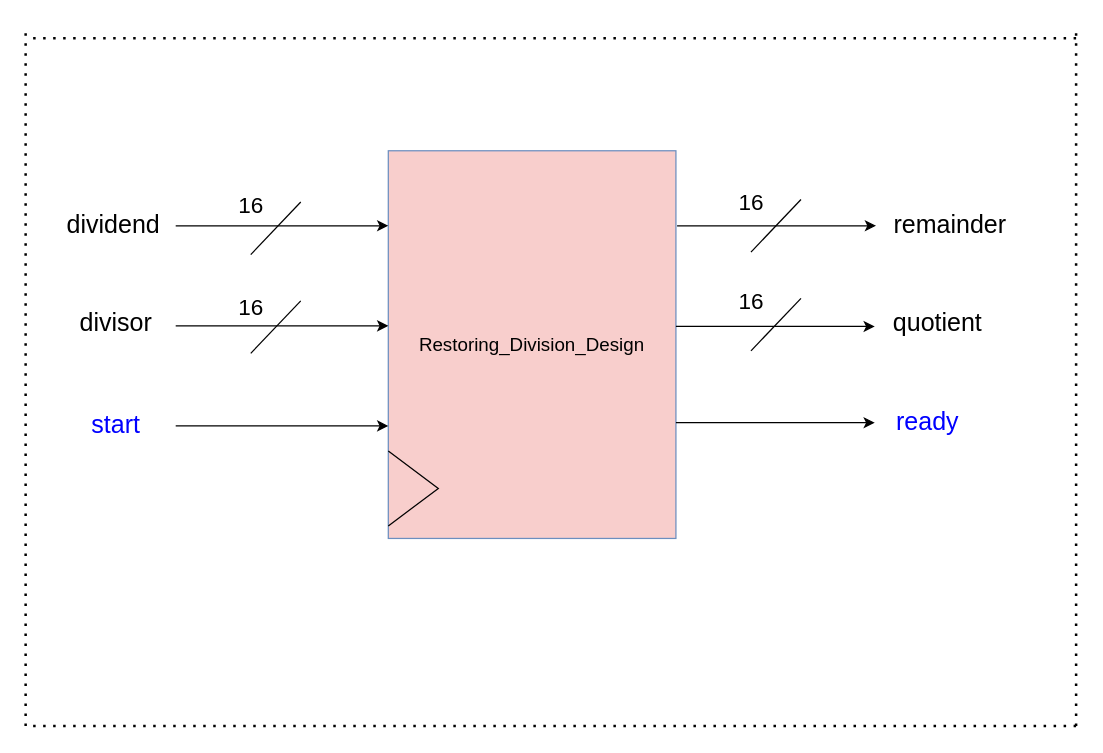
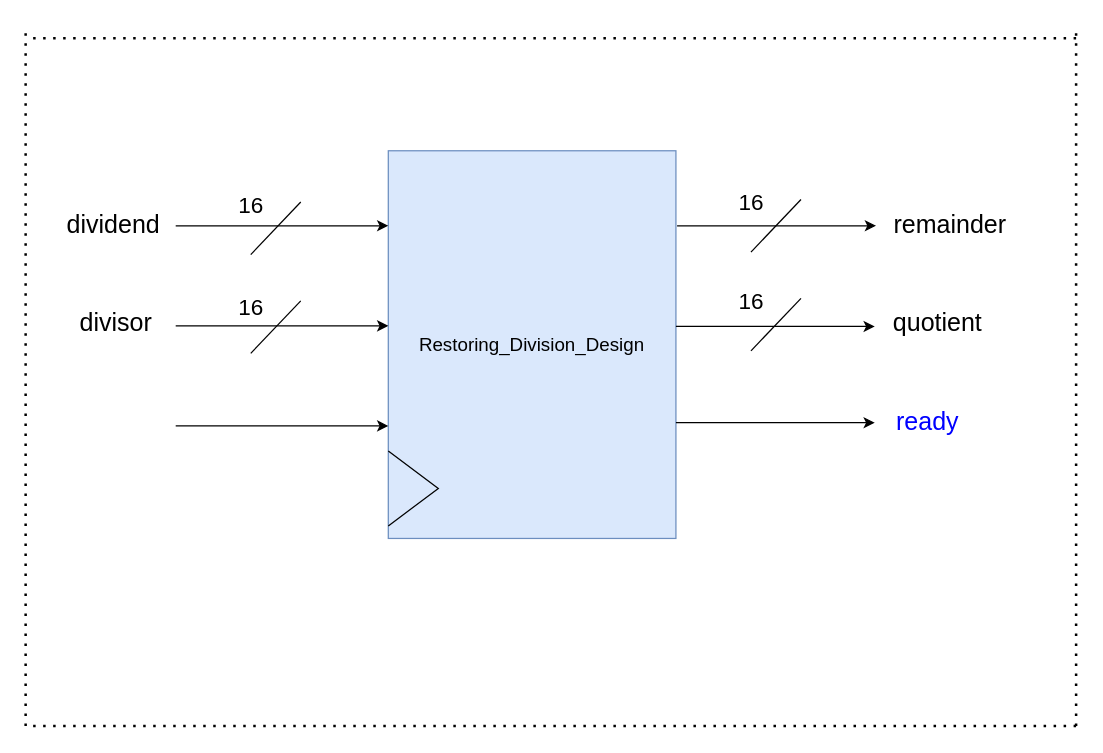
(532, 344) -> (532, 344)
(116, 423) -> none
